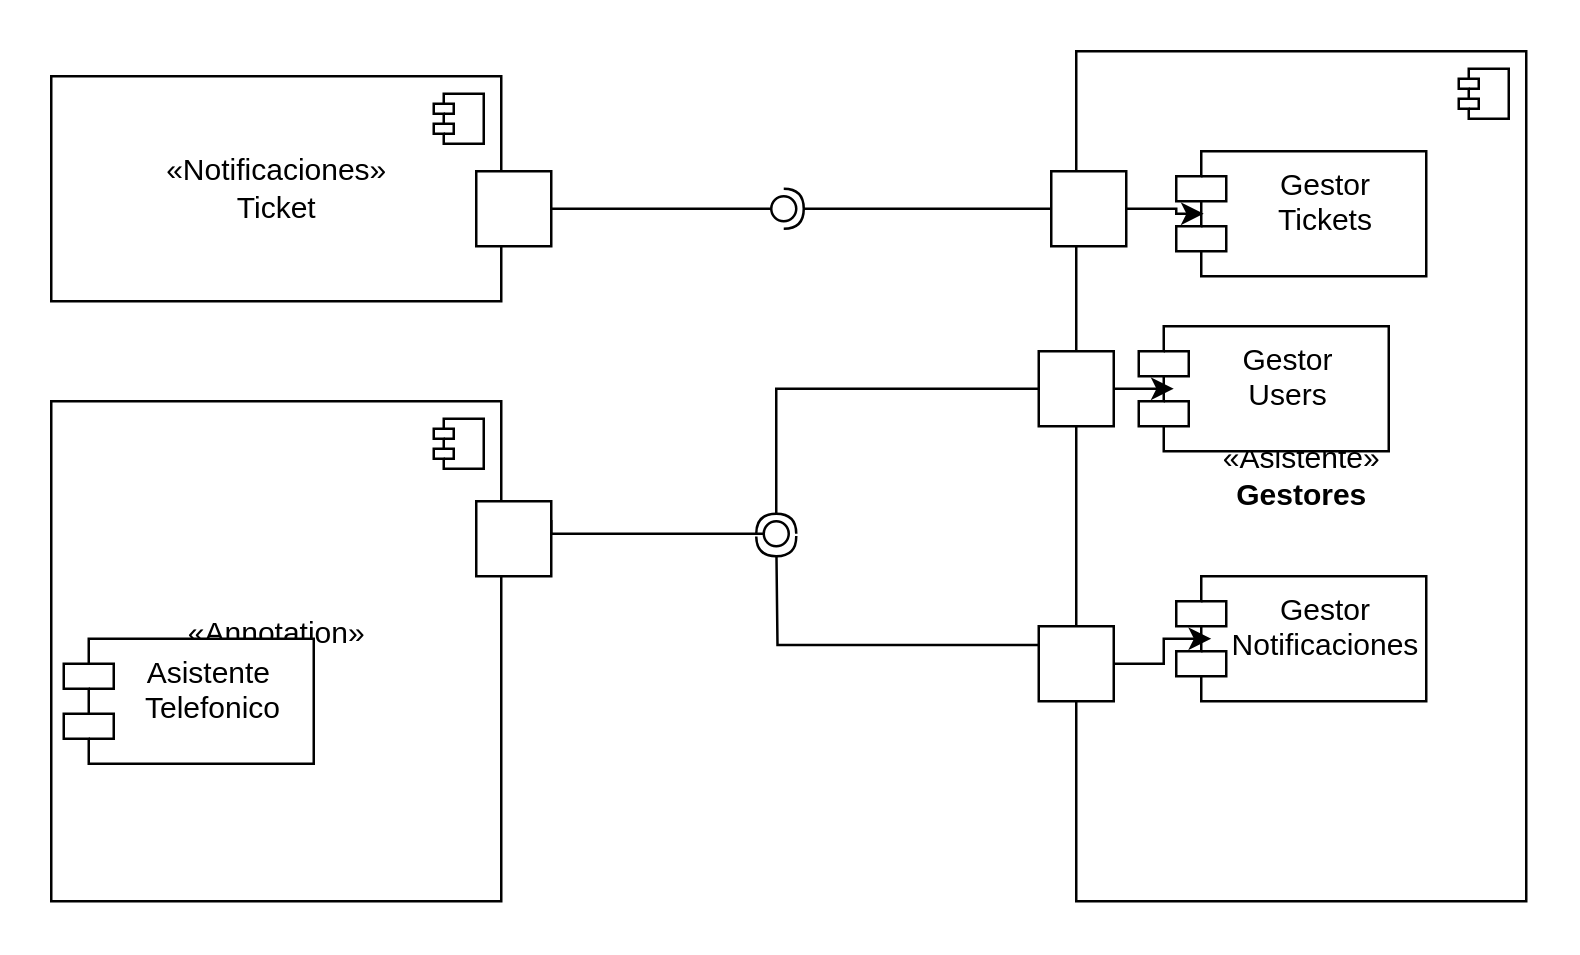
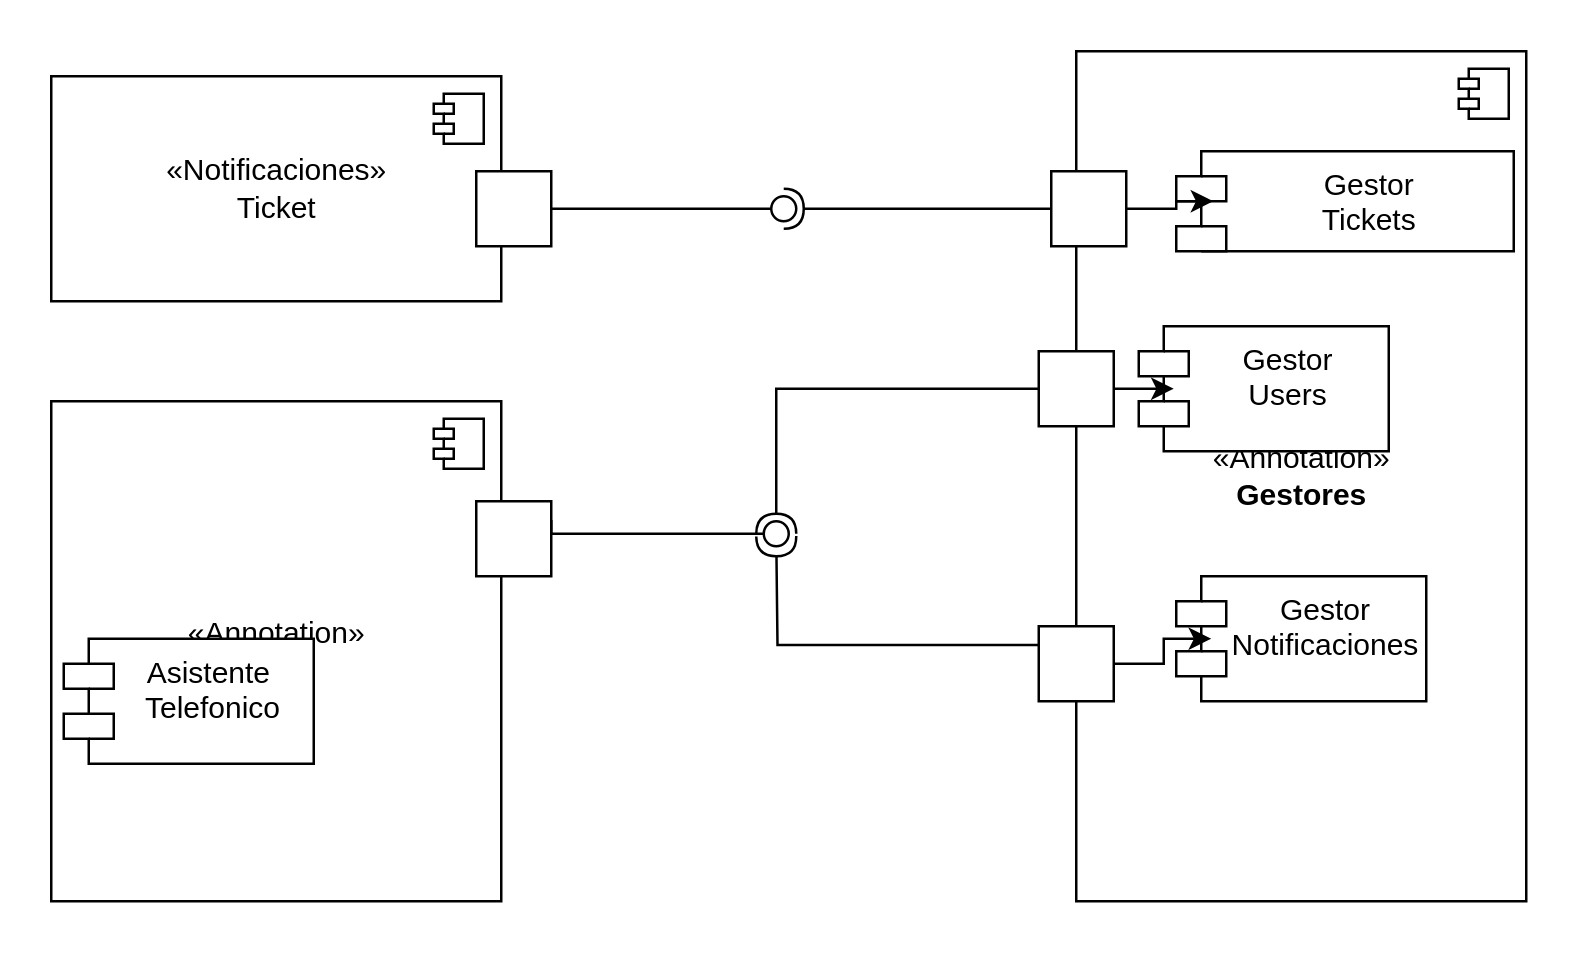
(1301, 214) -> (1345, 201)
(1303, 476) -> (1303, 476)
